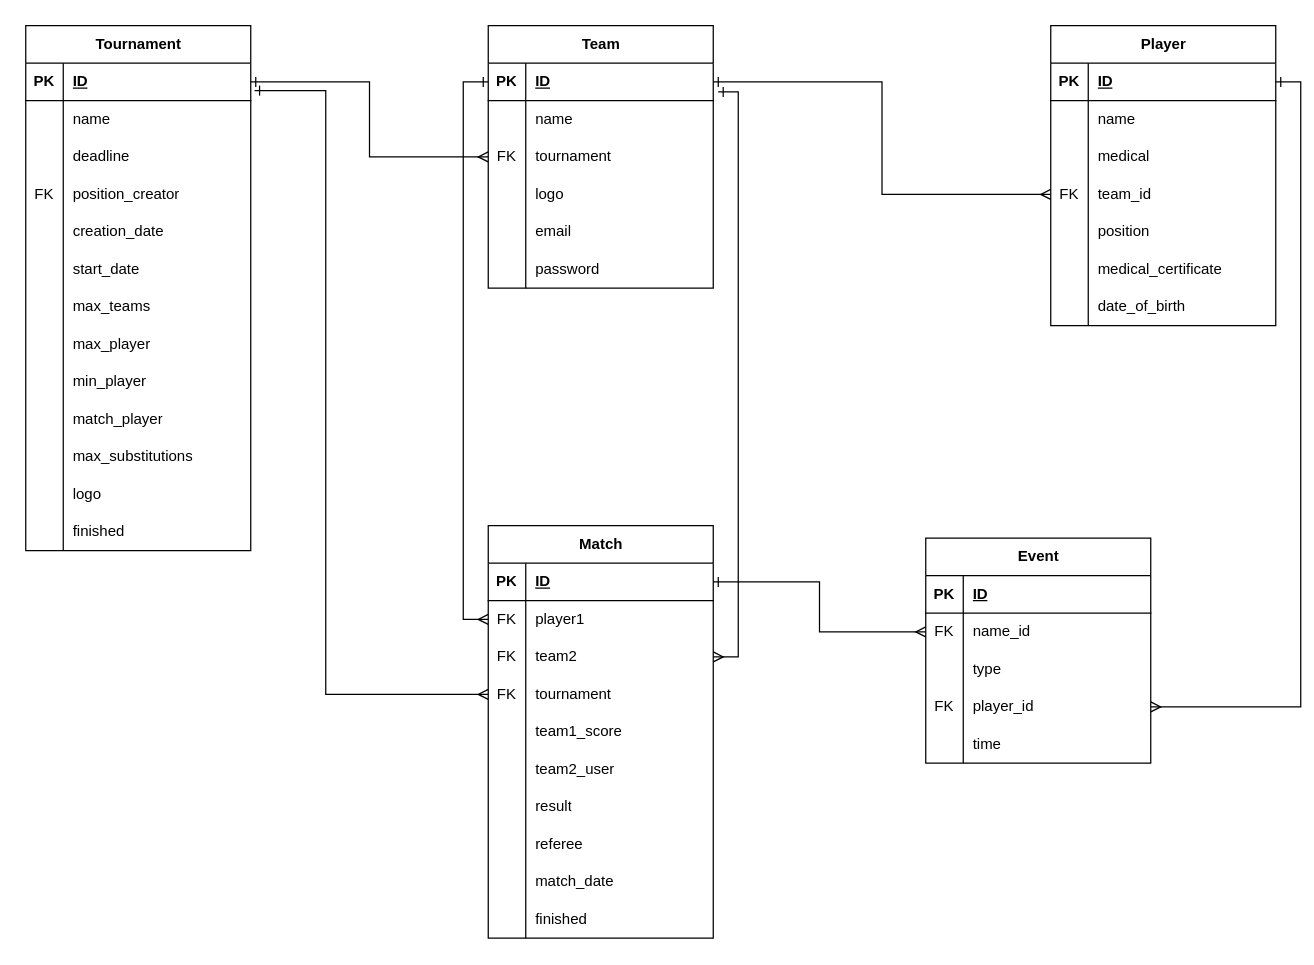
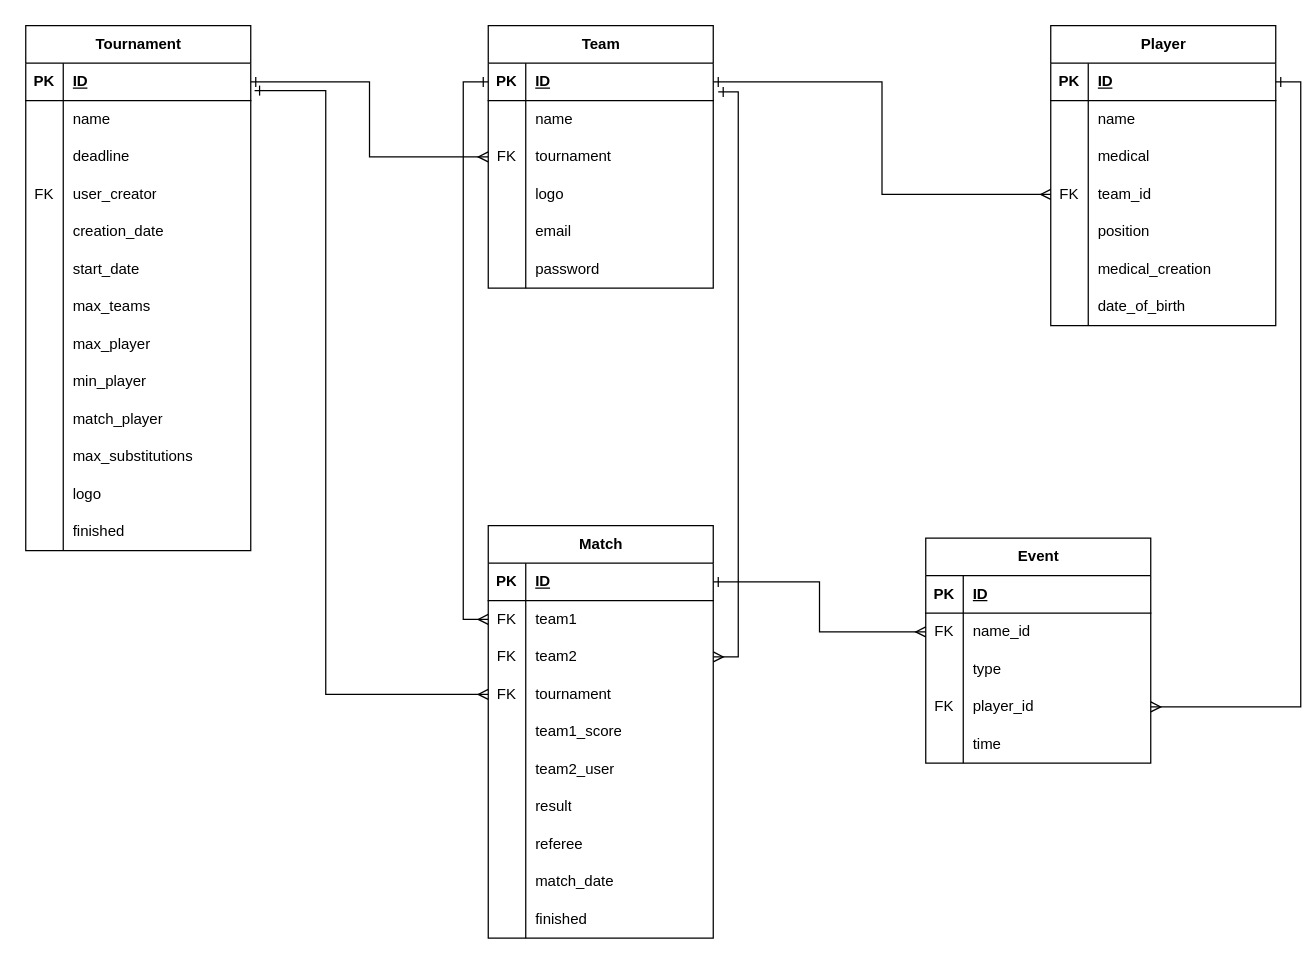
(136, 194) -> (124, 194)
(1170, 269) -> (1159, 269)
(563, 619) -> (557, 619)
